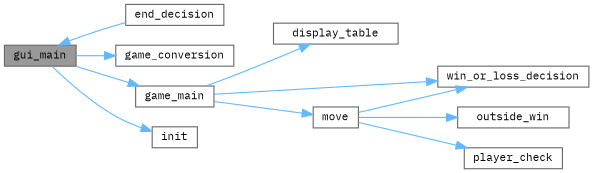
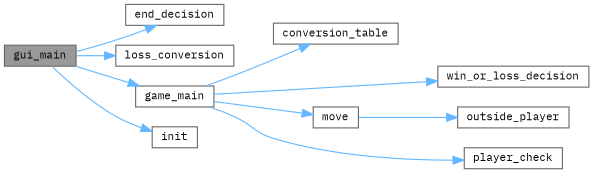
(97, 31) -> (111, 42)
(336, 34) -> (336, 34)
(175, 56) -> (175, 56)
(407, 101) -> none
(513, 117) -> (513, 117)
(407, 134) -> (327, 151)
